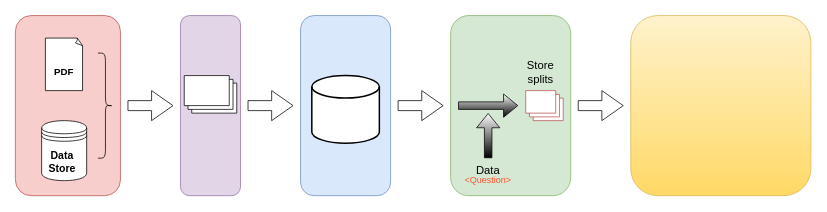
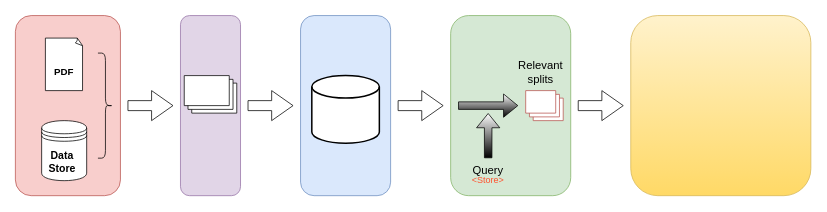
(540, 72) -> (540, 72)
(488, 169) -> (488, 169)
(488, 180) -> (488, 180)
